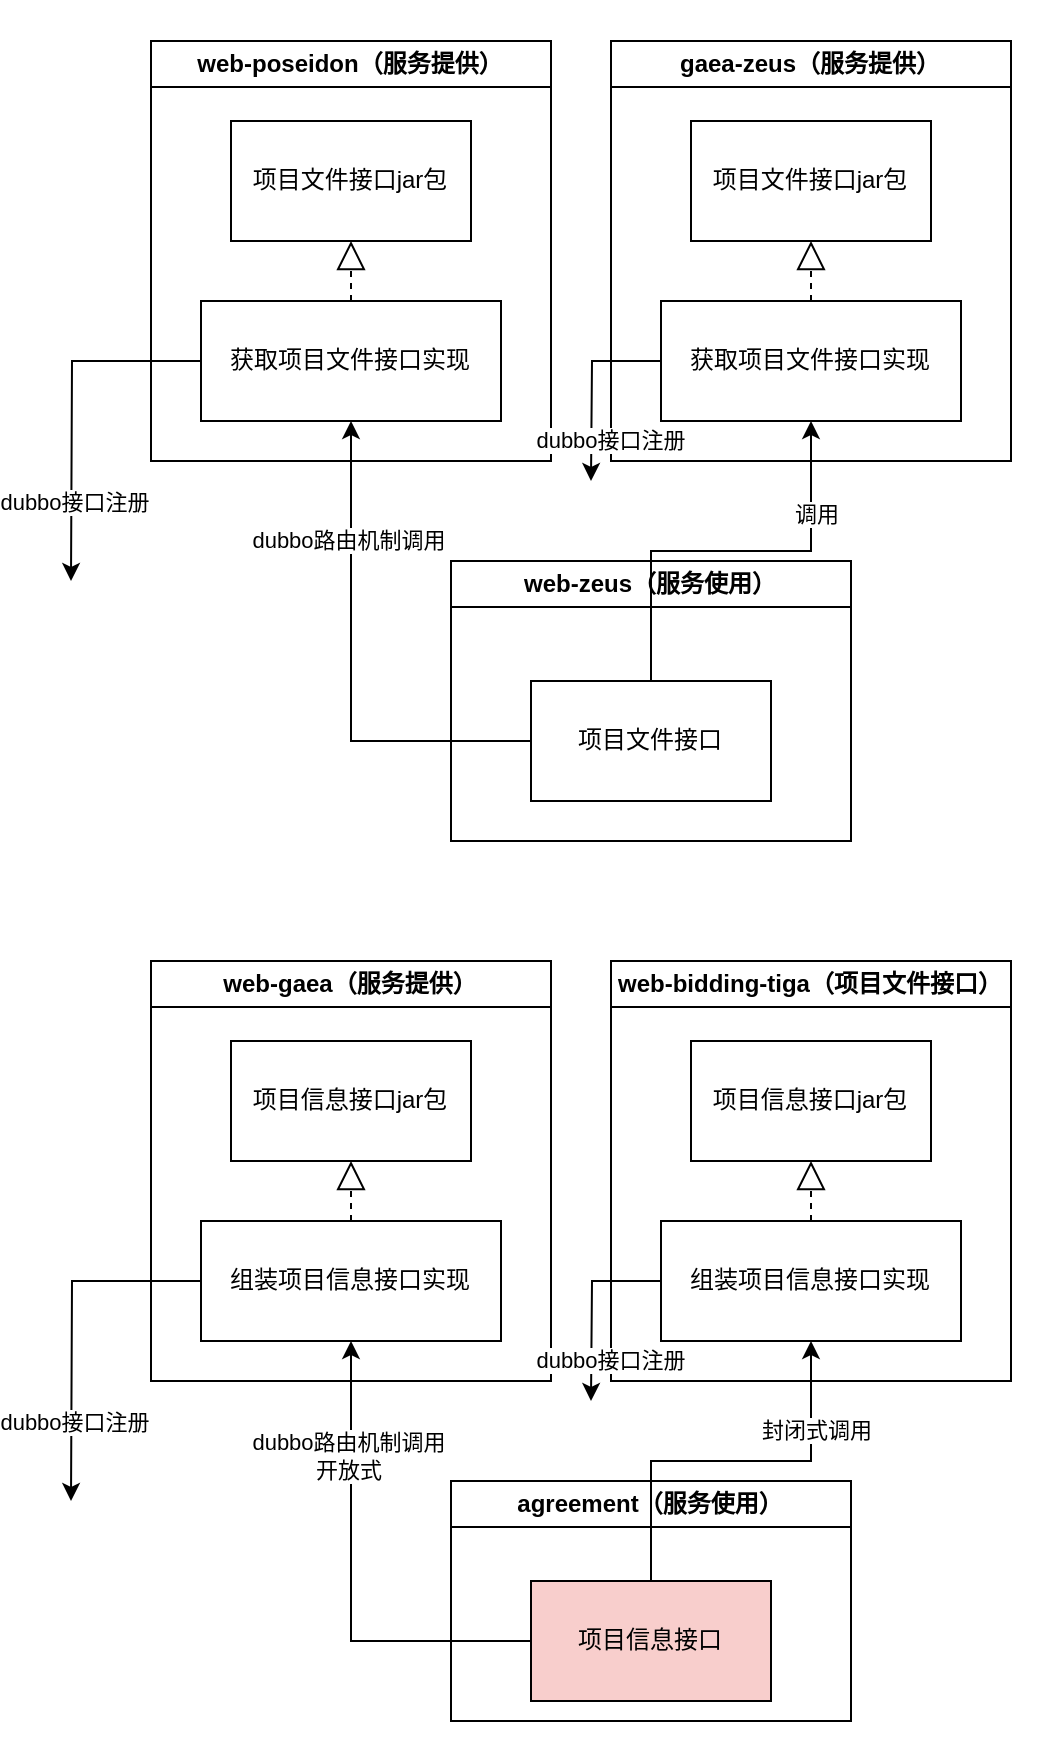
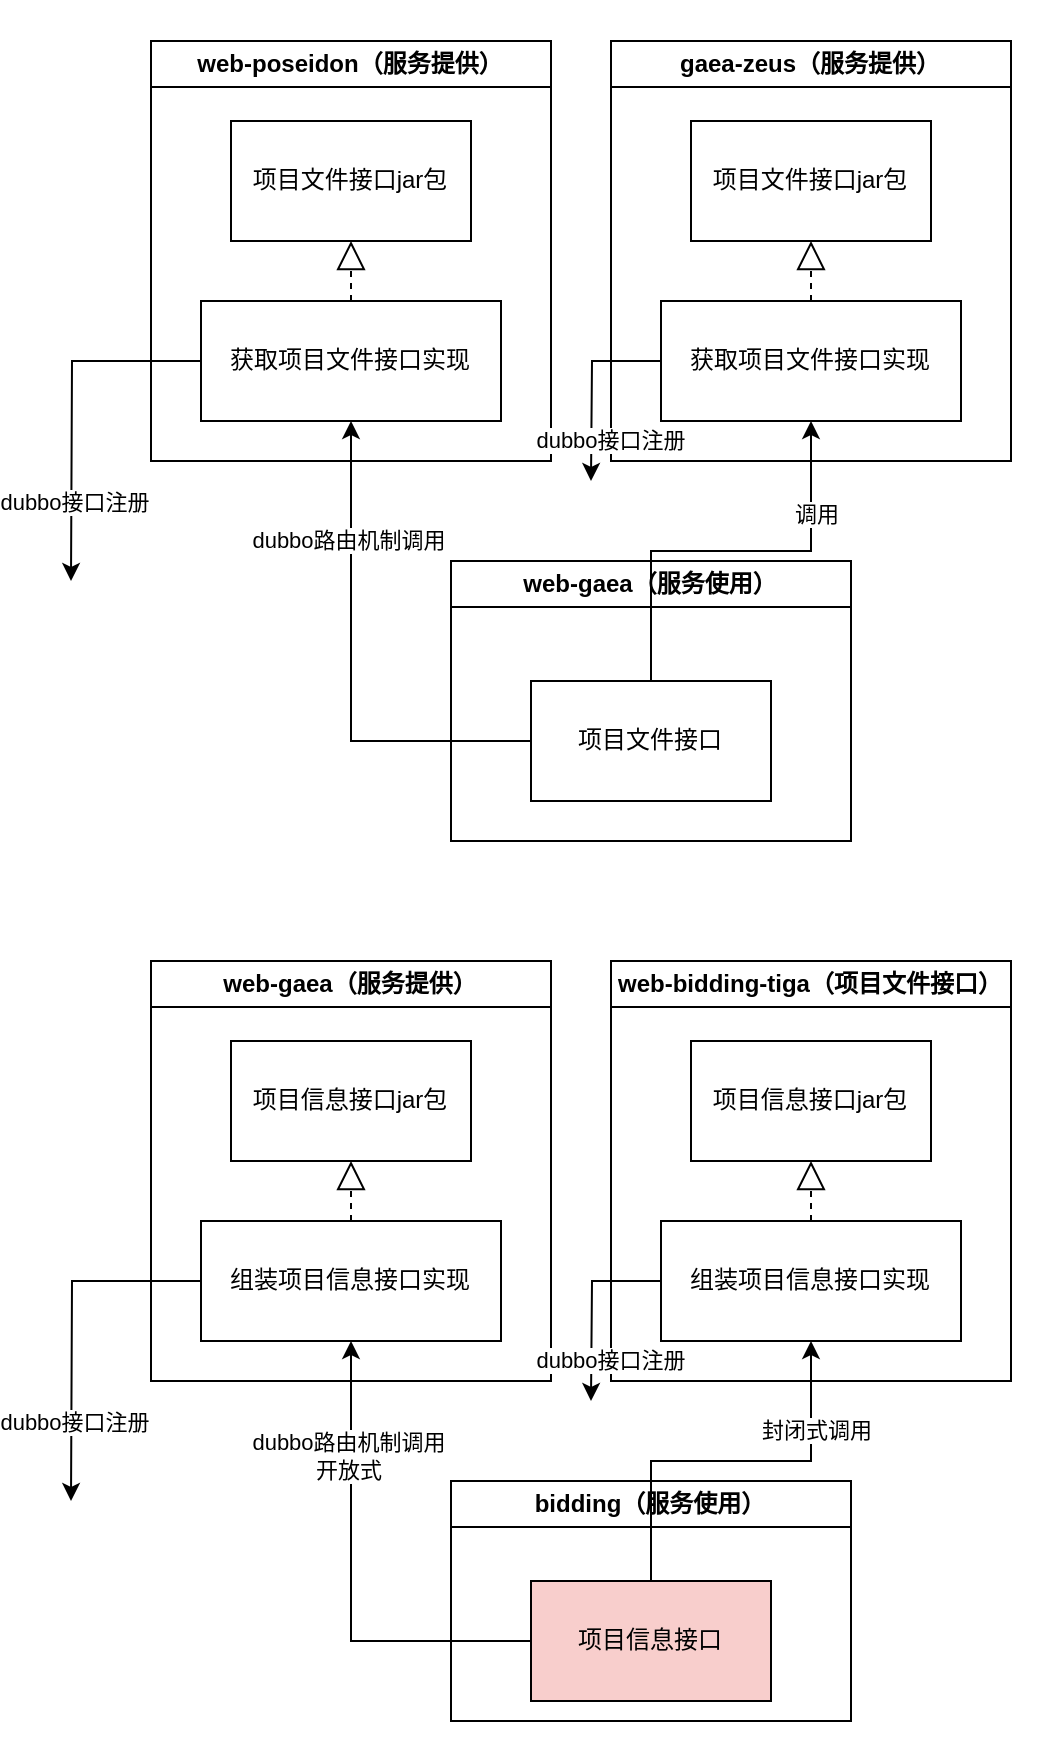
(651, 585) -> (651, 585)
(651, 1505) -> (651, 1505)
